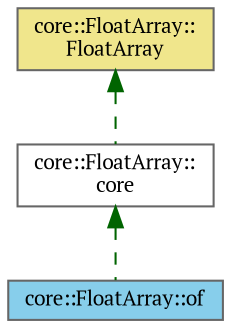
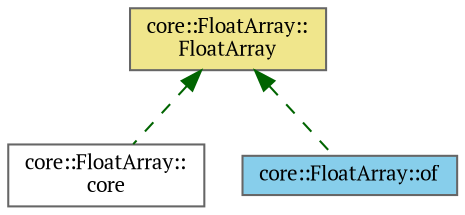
(116, 254) -> (301, 121)
